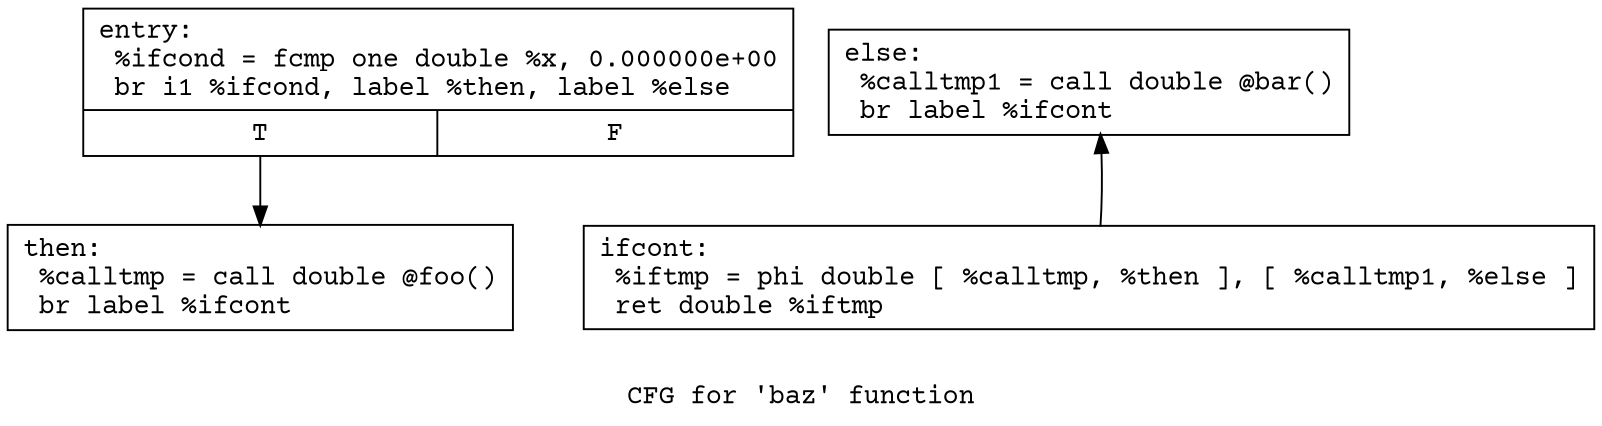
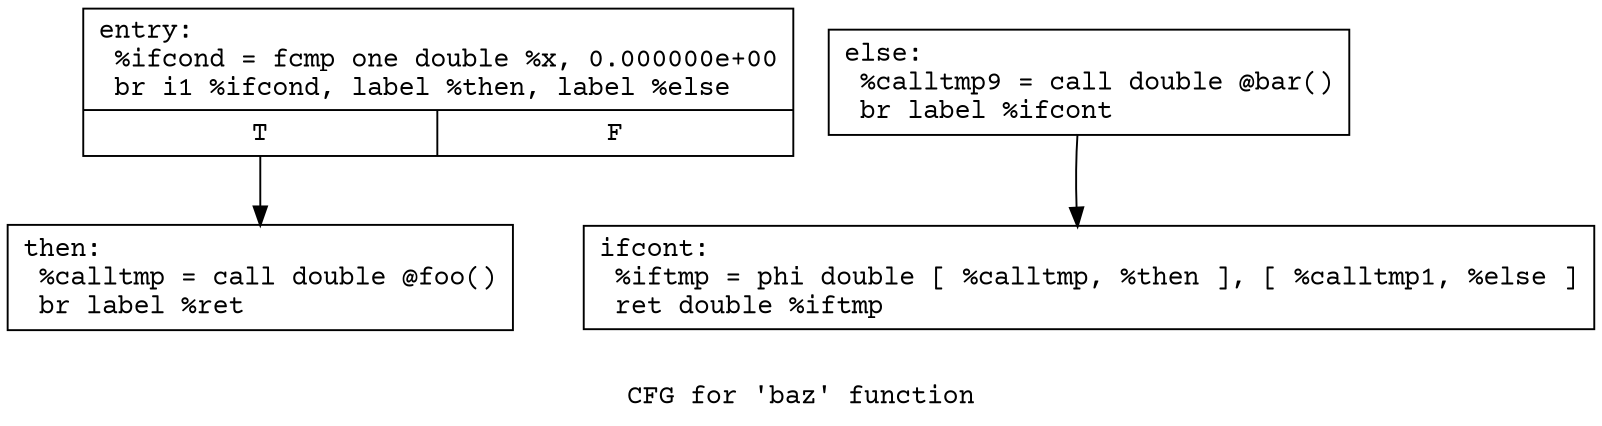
(1089, 81) -> (1089, 81)
(1102, 190) -> (1076, 171)
(158, 305) -> (134, 305)
